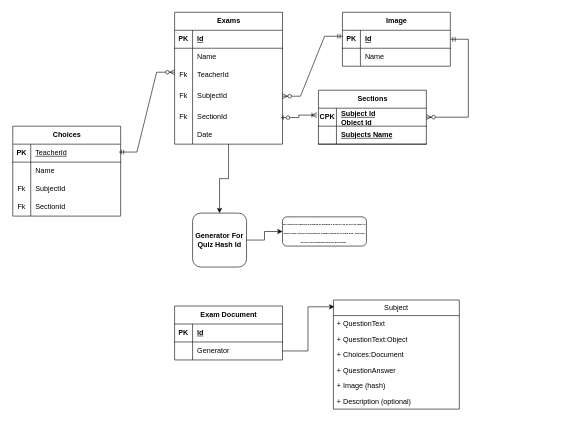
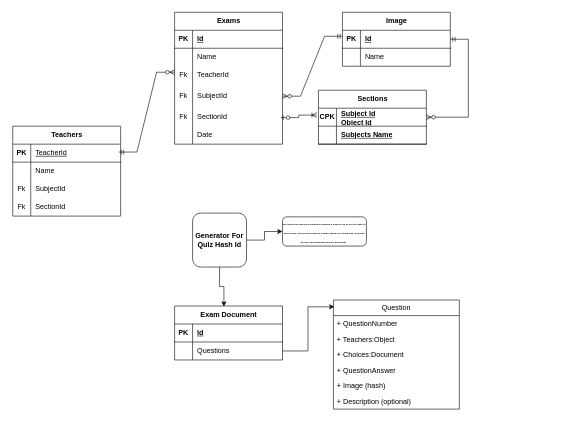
(67, 135) -> (67, 135)
(225, 179) -> none
none -> (219, 280)
(396, 308) -> (396, 308)
(363, 324) -> (367, 324)
(376, 340) -> (369, 340)
(215, 351) -> (214, 351)
